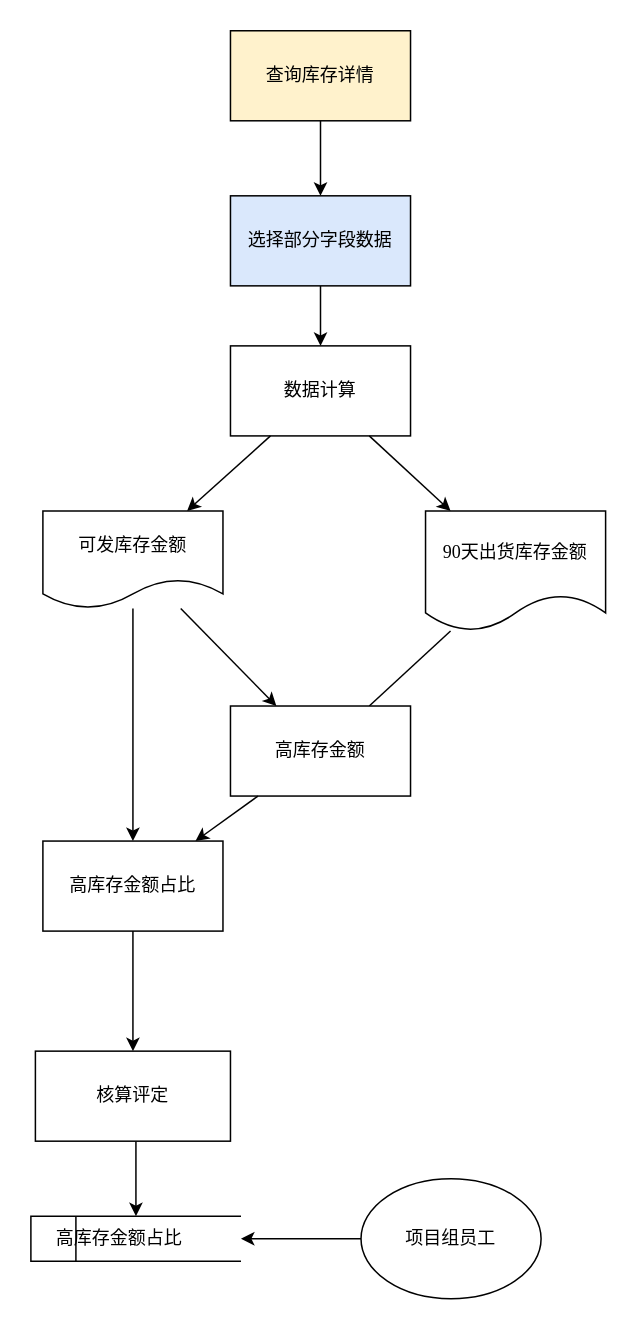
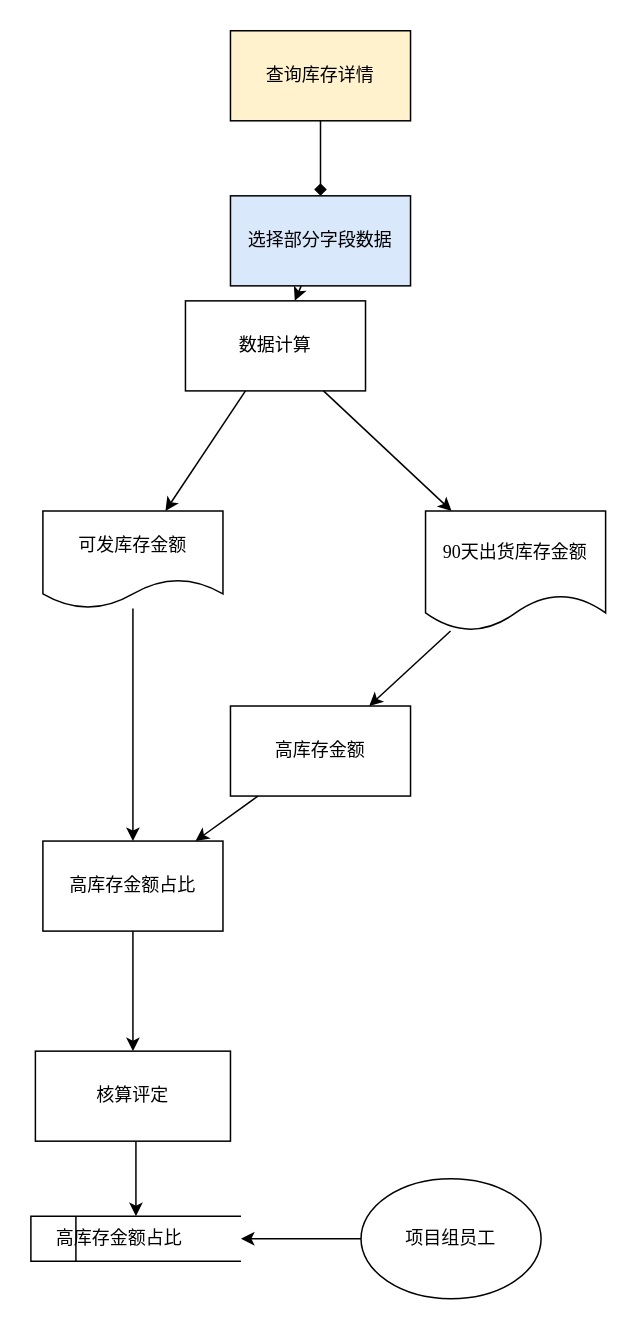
(320, 184) -> (320, 183)
(320, 391) -> (275, 346)
(225, 654) -> none
(374, 701) -> (377, 698)
